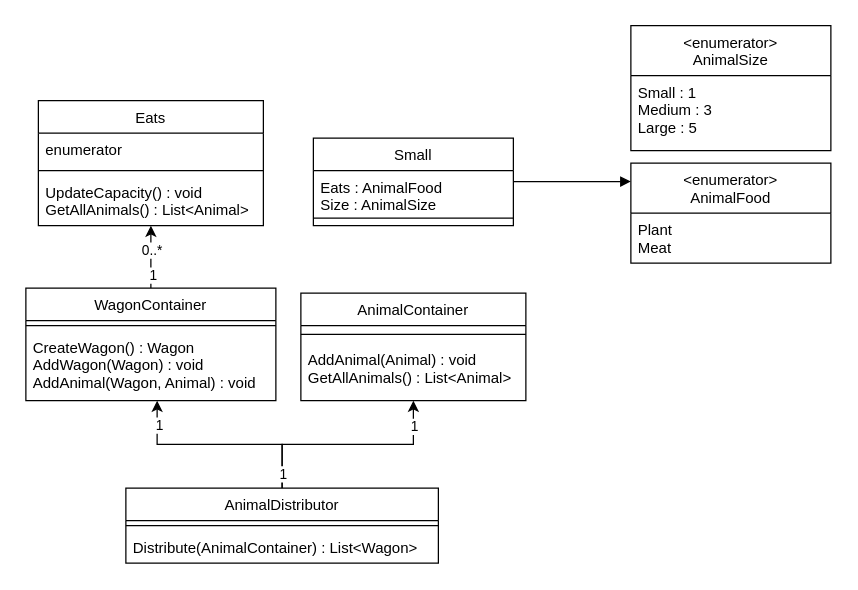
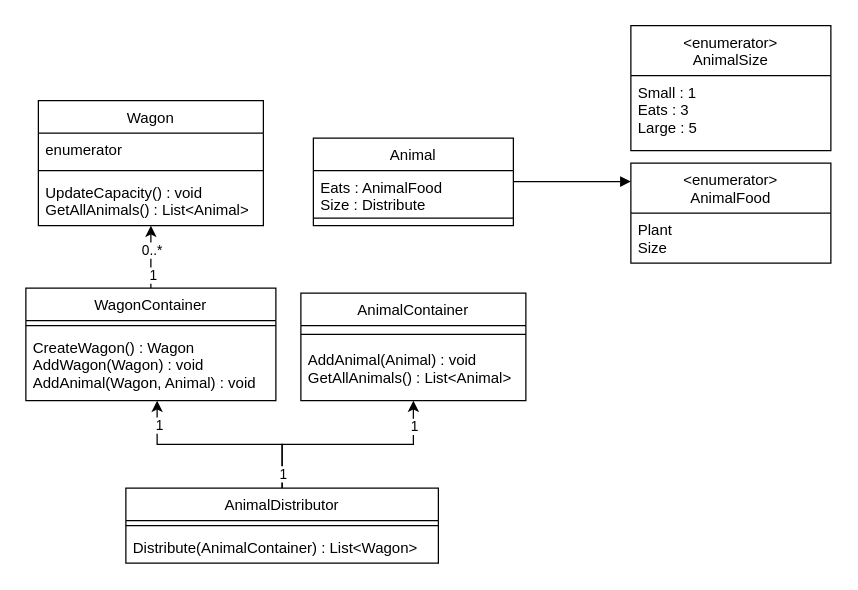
(666, 93) -> (666, 93)
(150, 118) -> (150, 118)
(413, 155) -> (413, 155)
(382, 188) -> (382, 188)
(657, 230) -> (657, 230)
